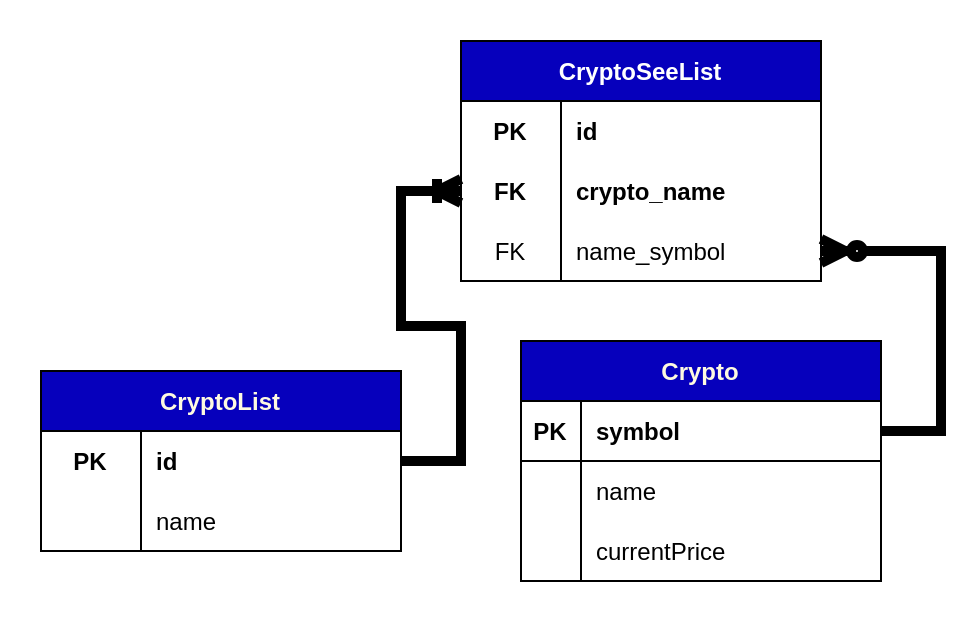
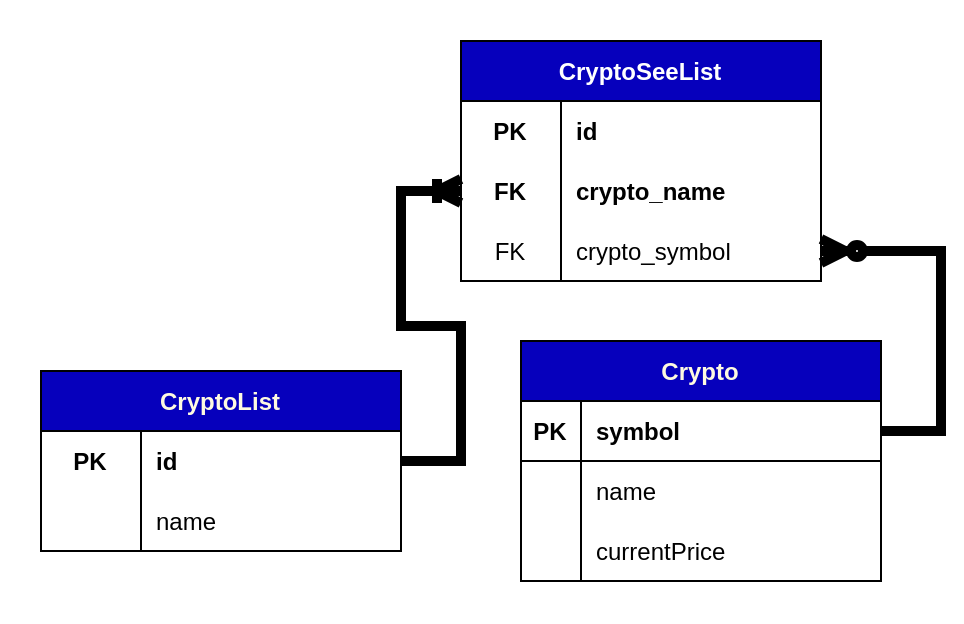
(647, 252) -> (660, 252)
